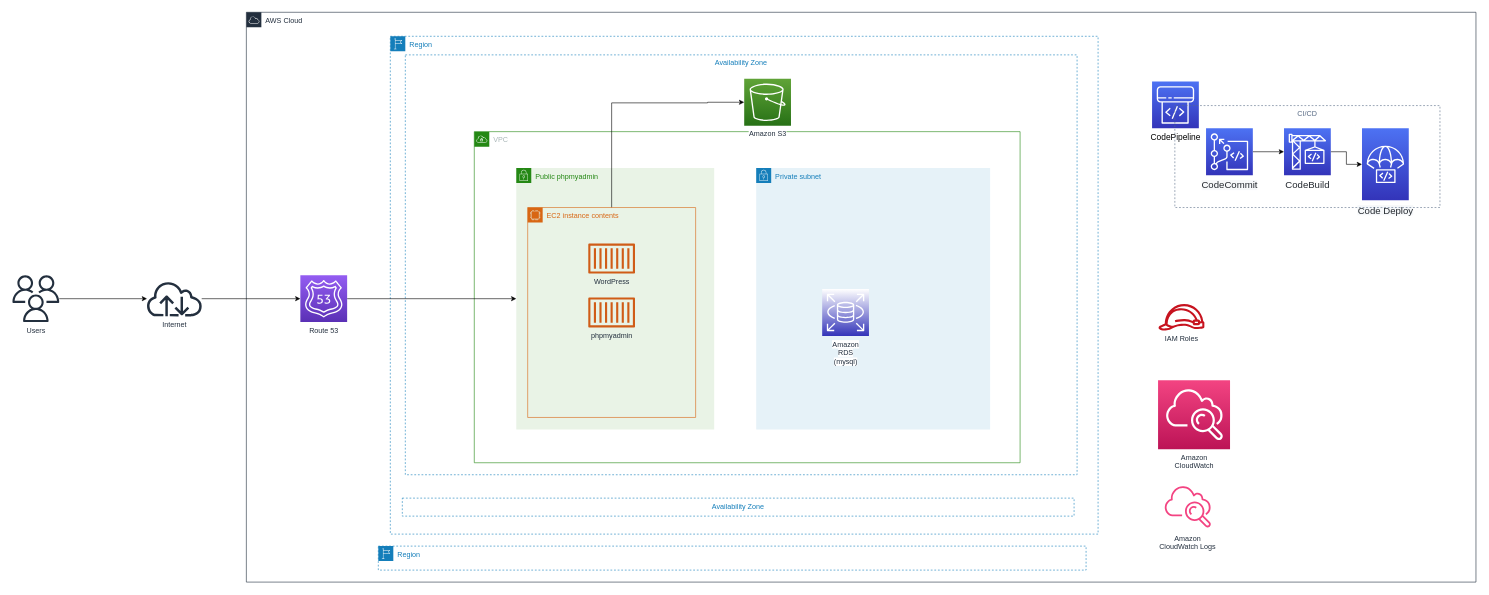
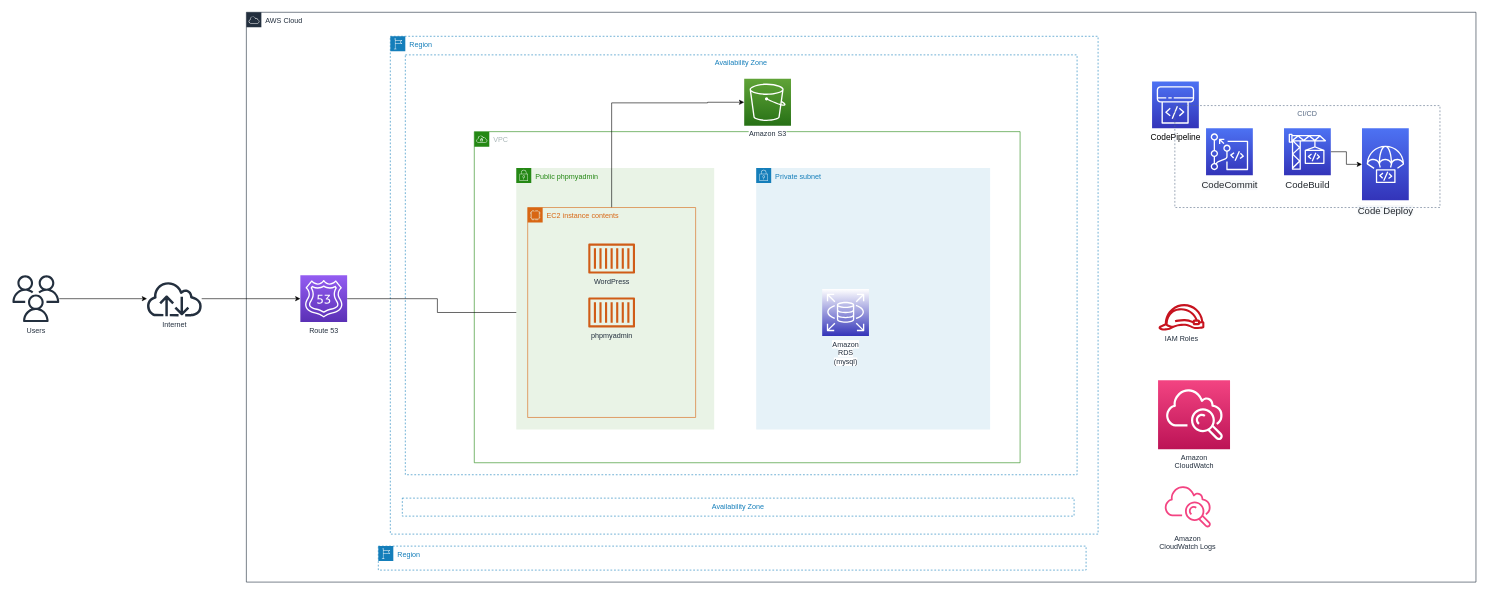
(1278, 152) -> none
(437, 299) -> (470, 313)
